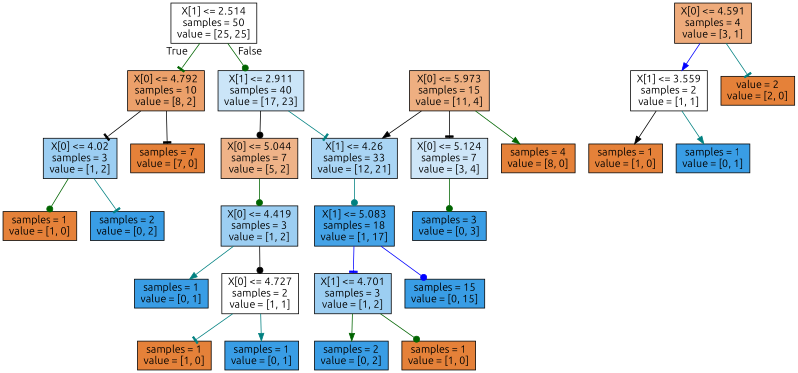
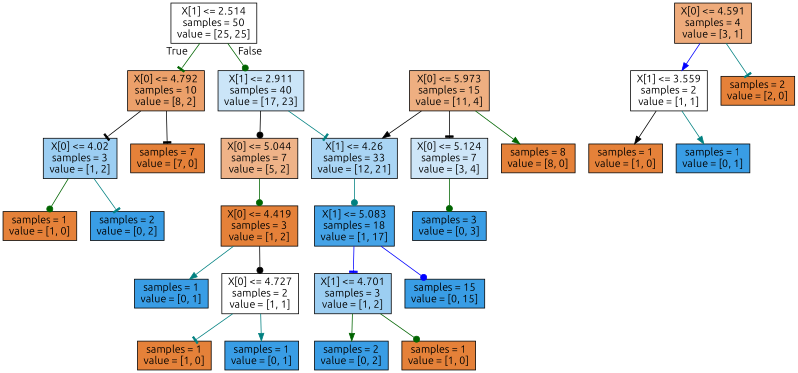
(758, 91) -> (758, 91)
(538, 158) -> (538, 158)
(259, 226) -> (259, 226)
